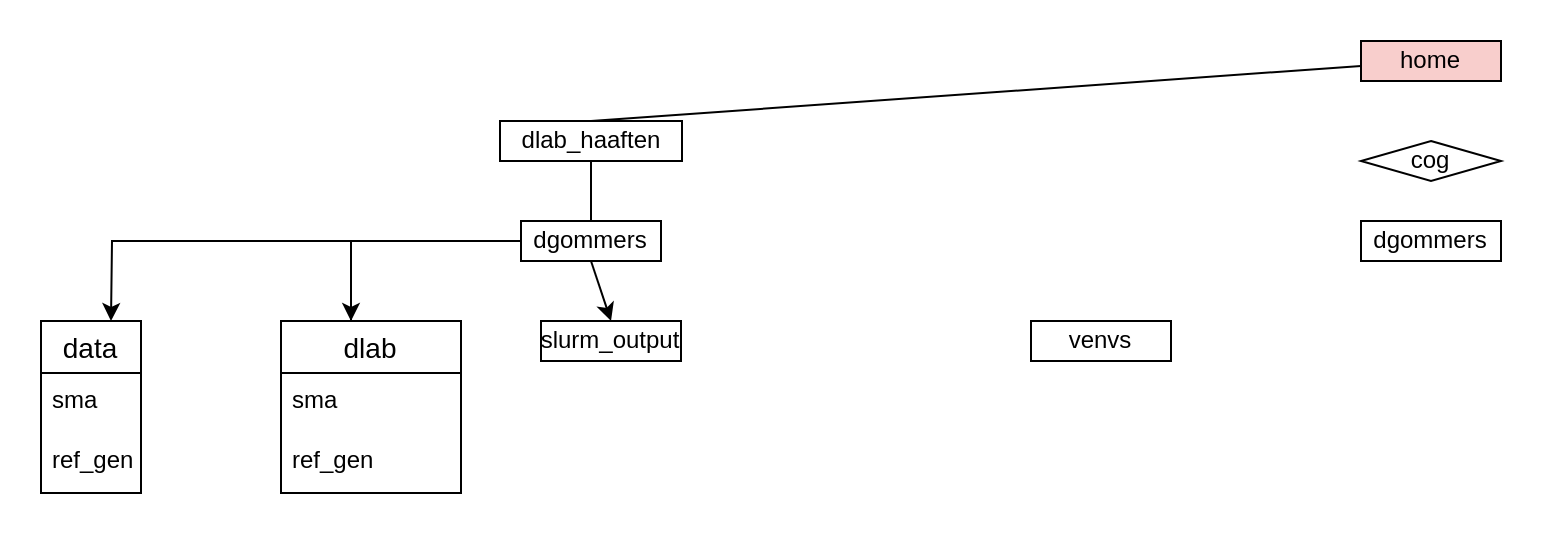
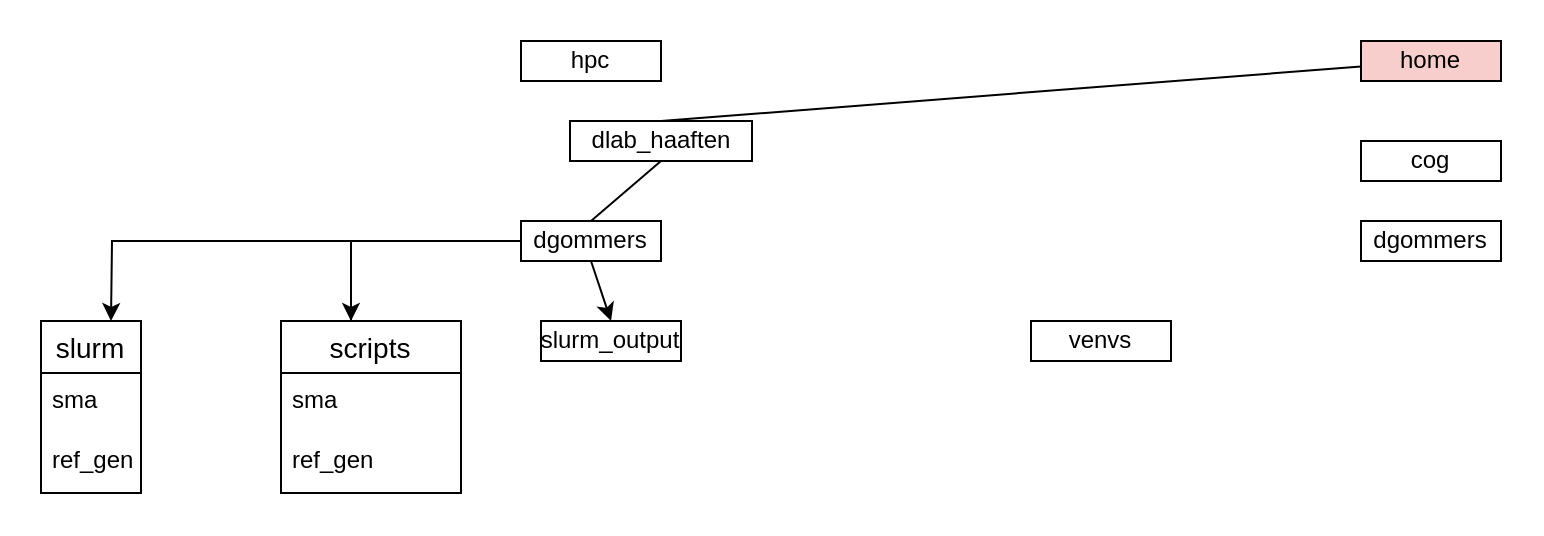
none -> (591, 61)
(591, 141) -> (661, 141)
(1431, 161) -> (1431, 161)
(90, 349) -> (90, 349)
(370, 349) -> (370, 349)
